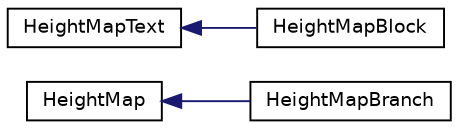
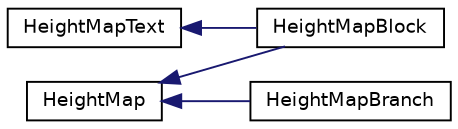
none -> (232, 62)
